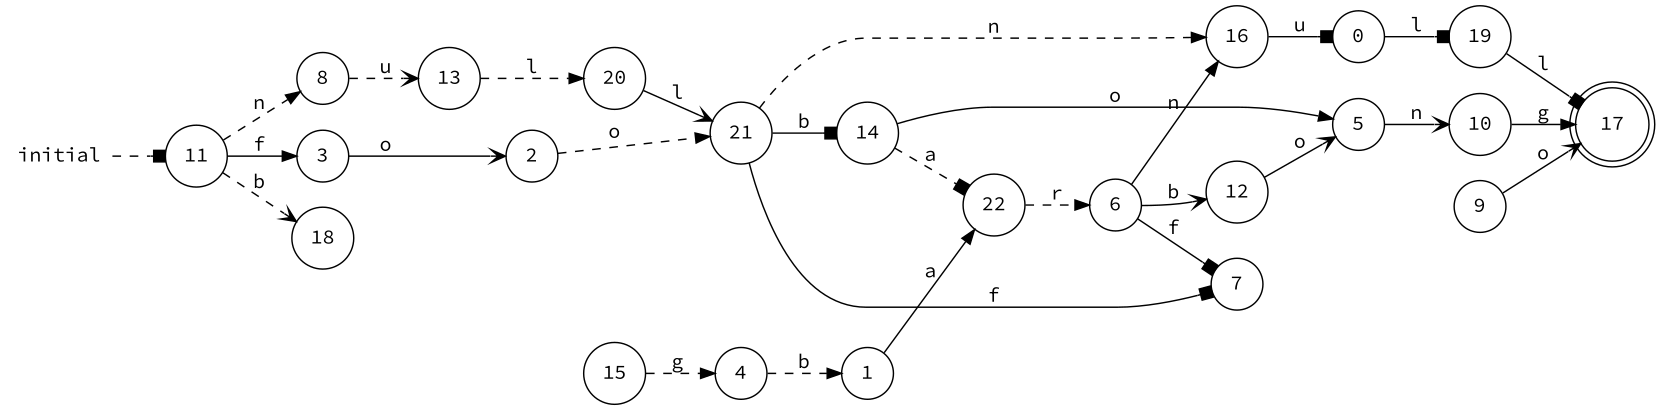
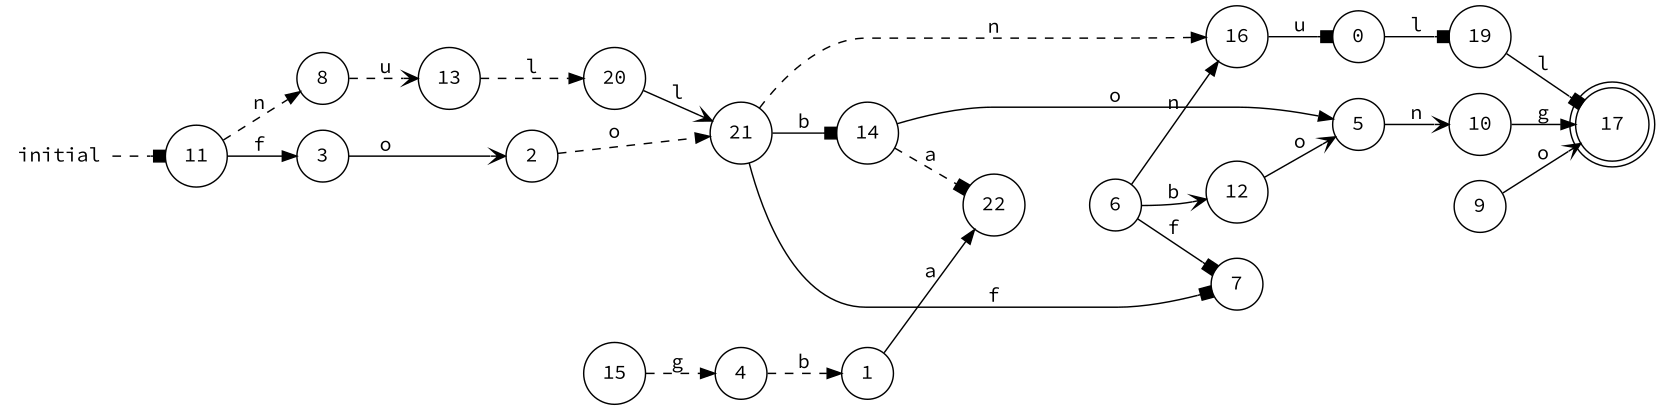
(1050, 205) -> none
(323, 238) -> none
